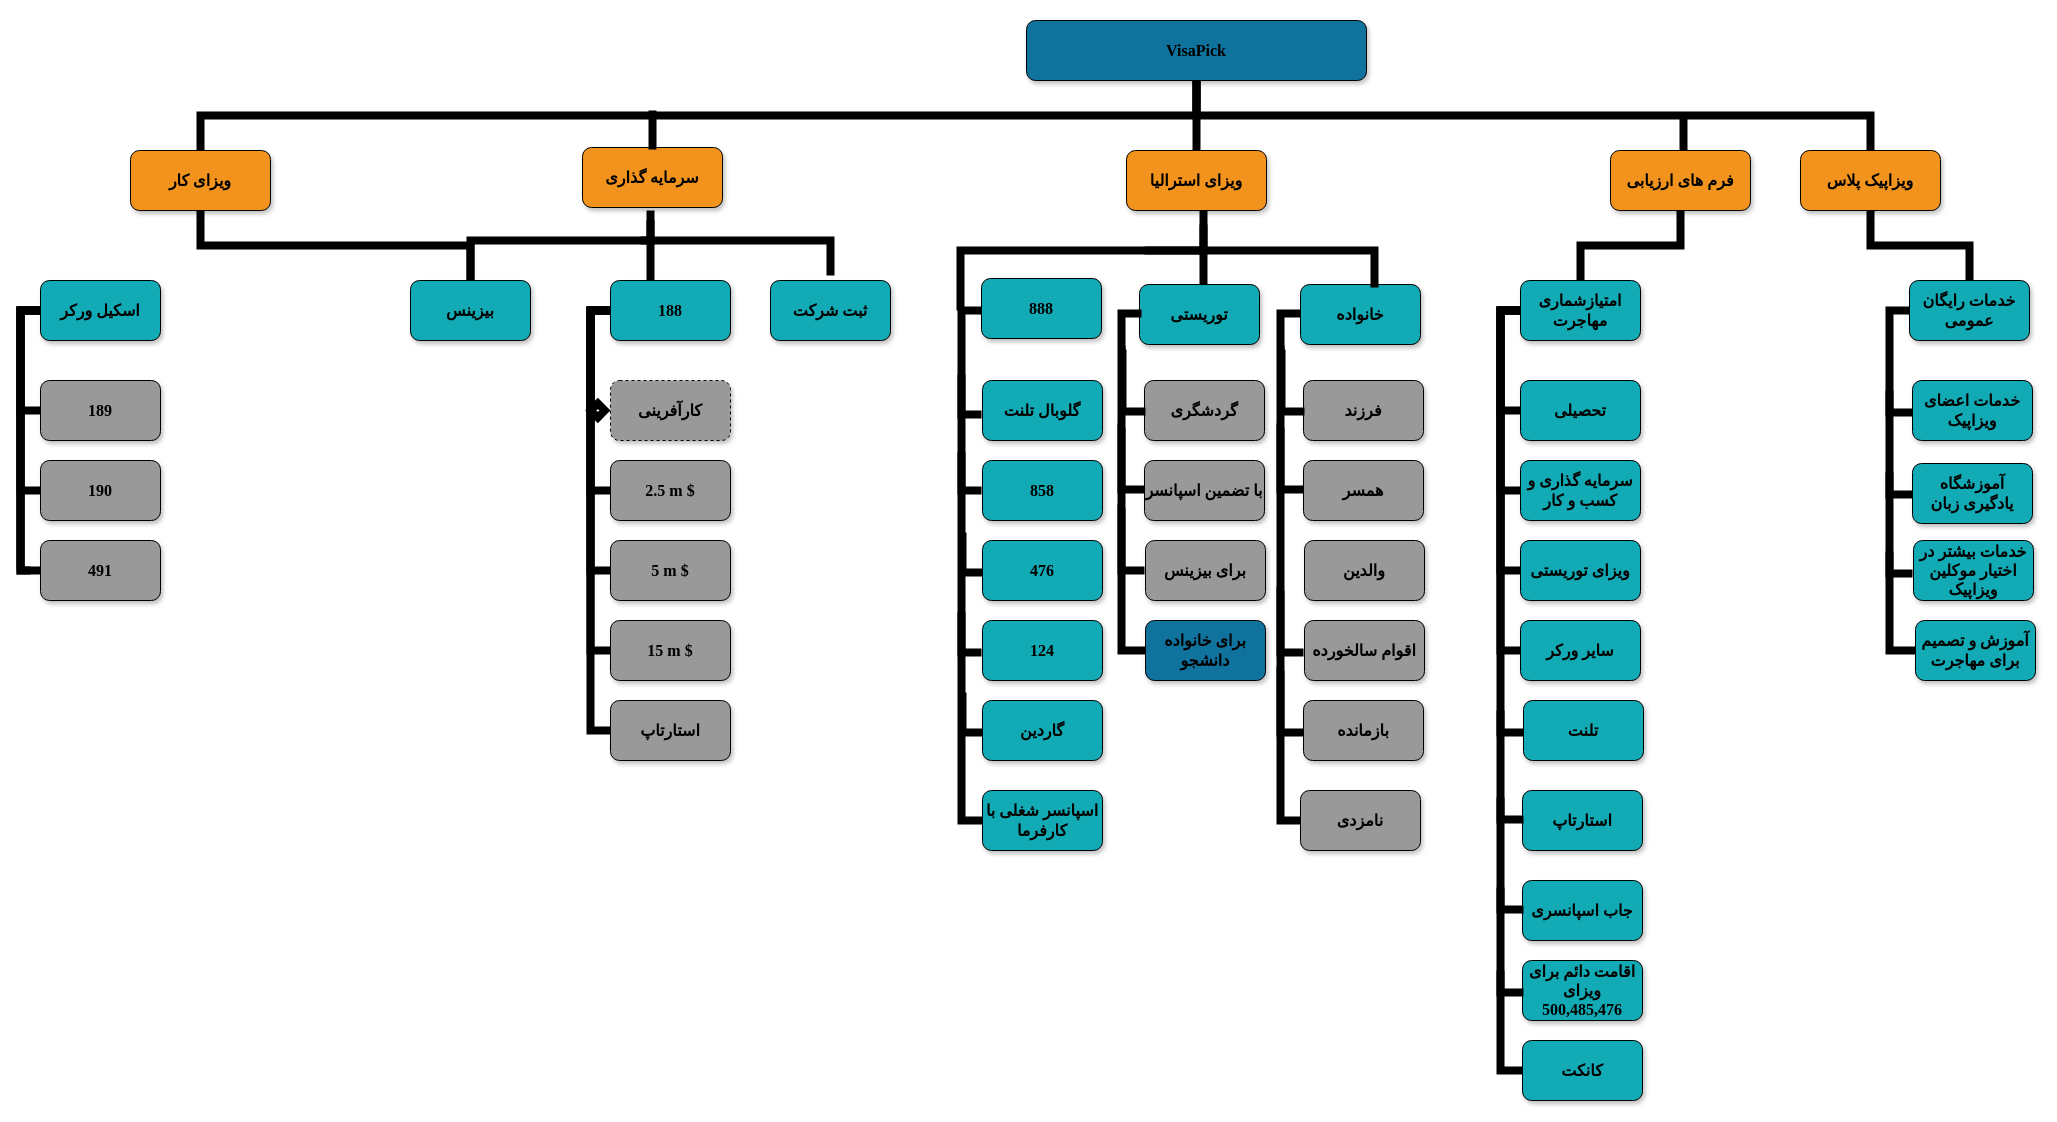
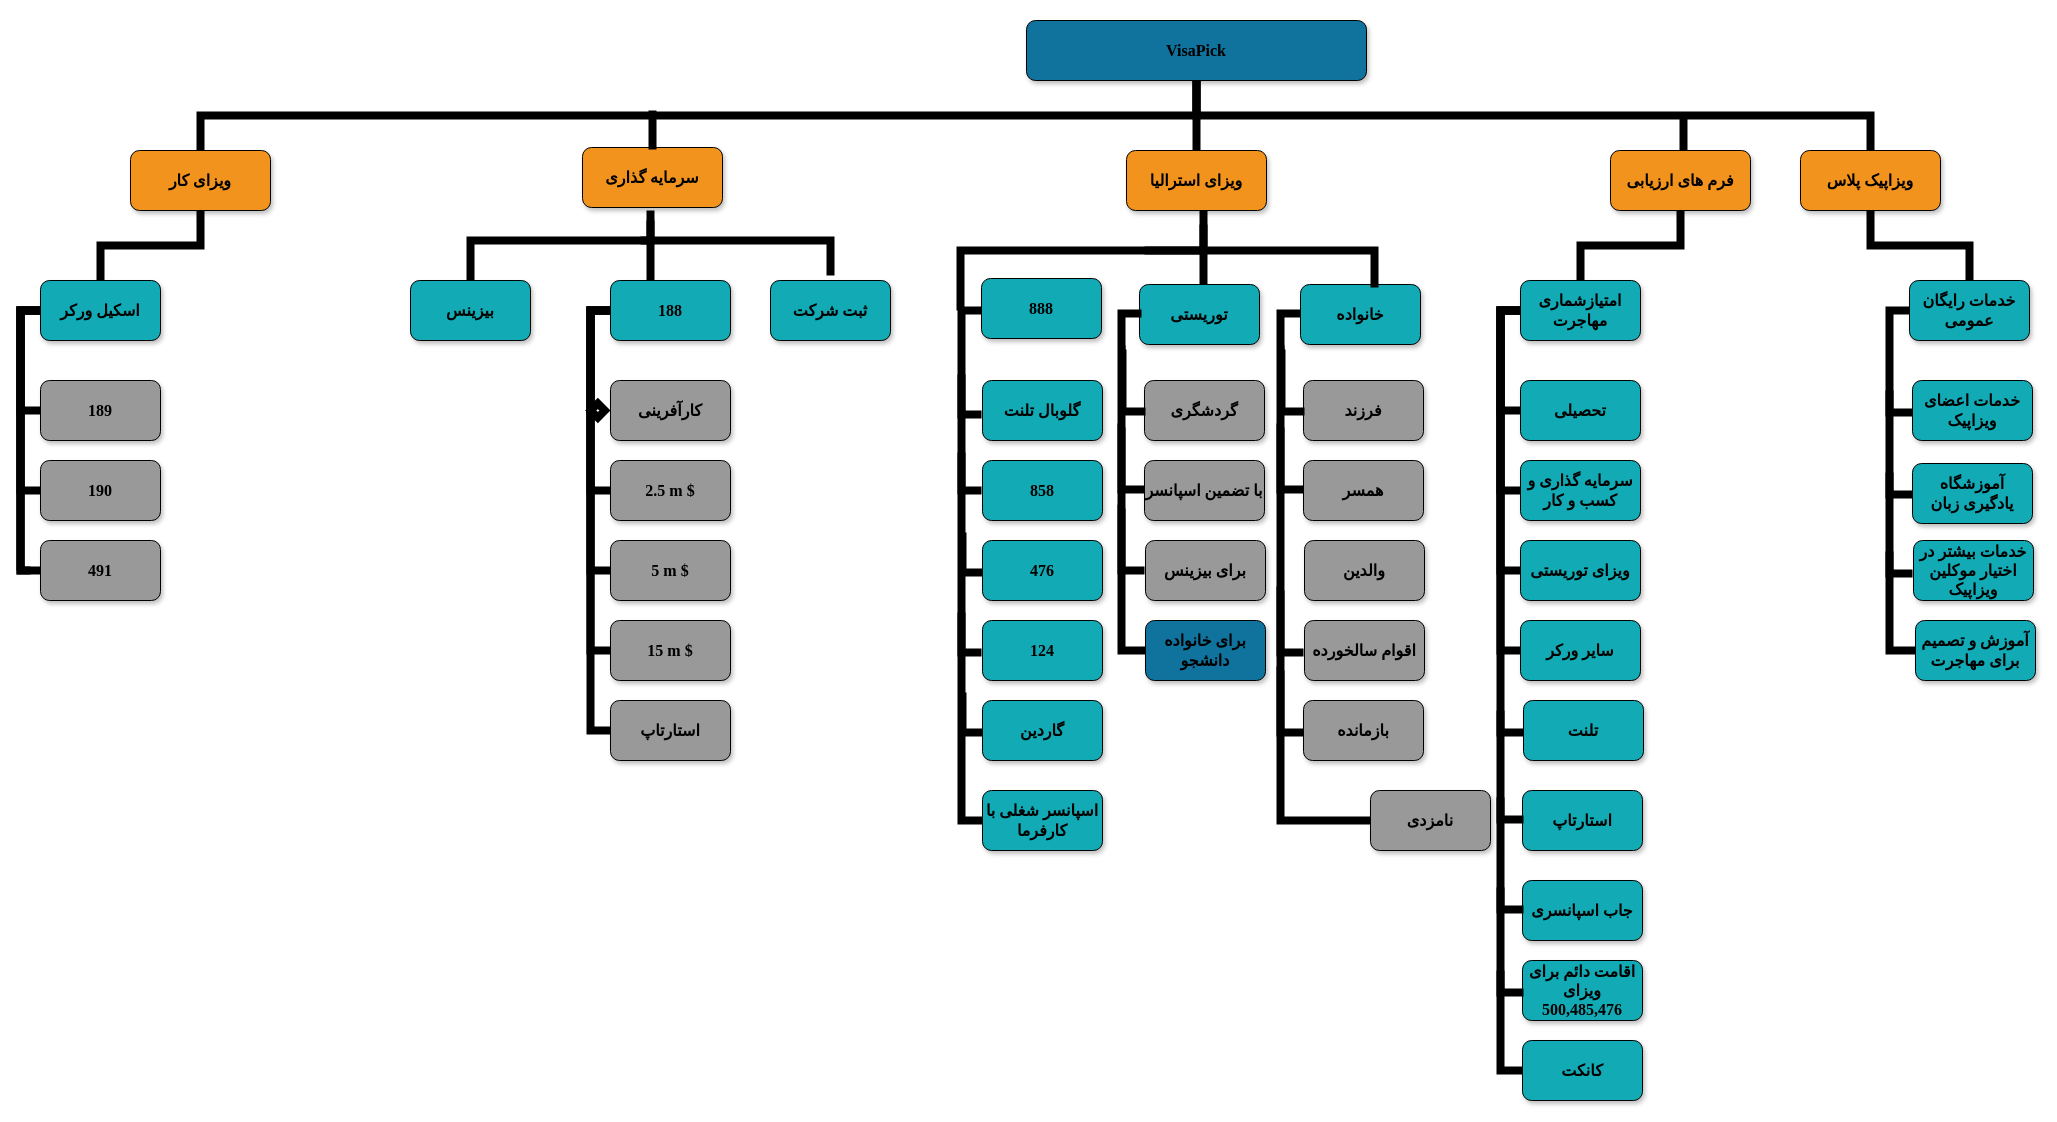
(335, 246) -> (132, 246)
(671, 411) -> (671, 411)
(1361, 821) -> (1431, 821)
